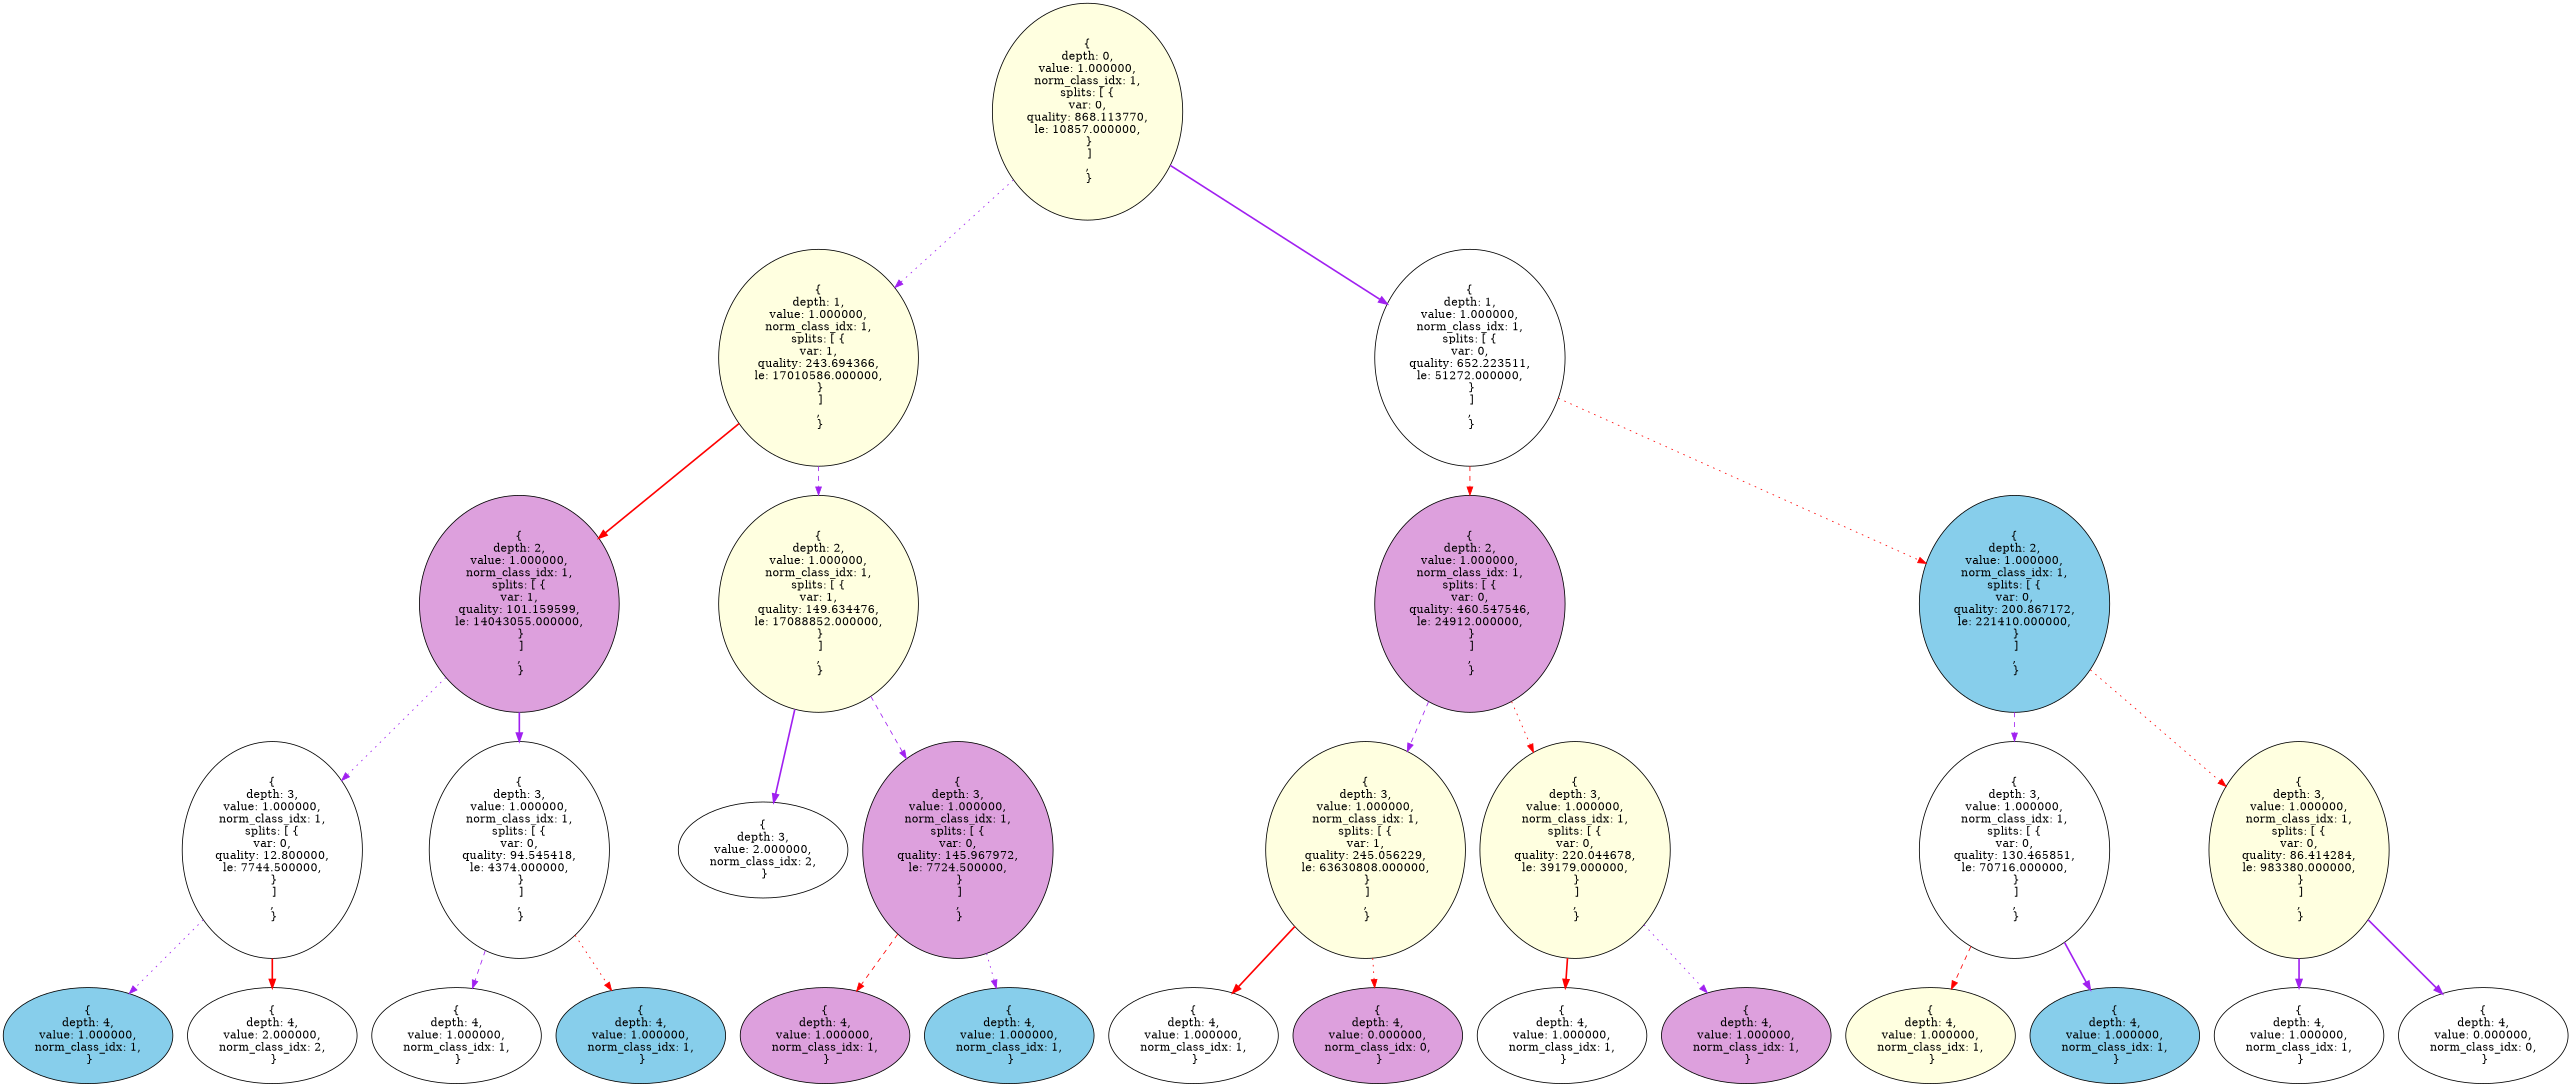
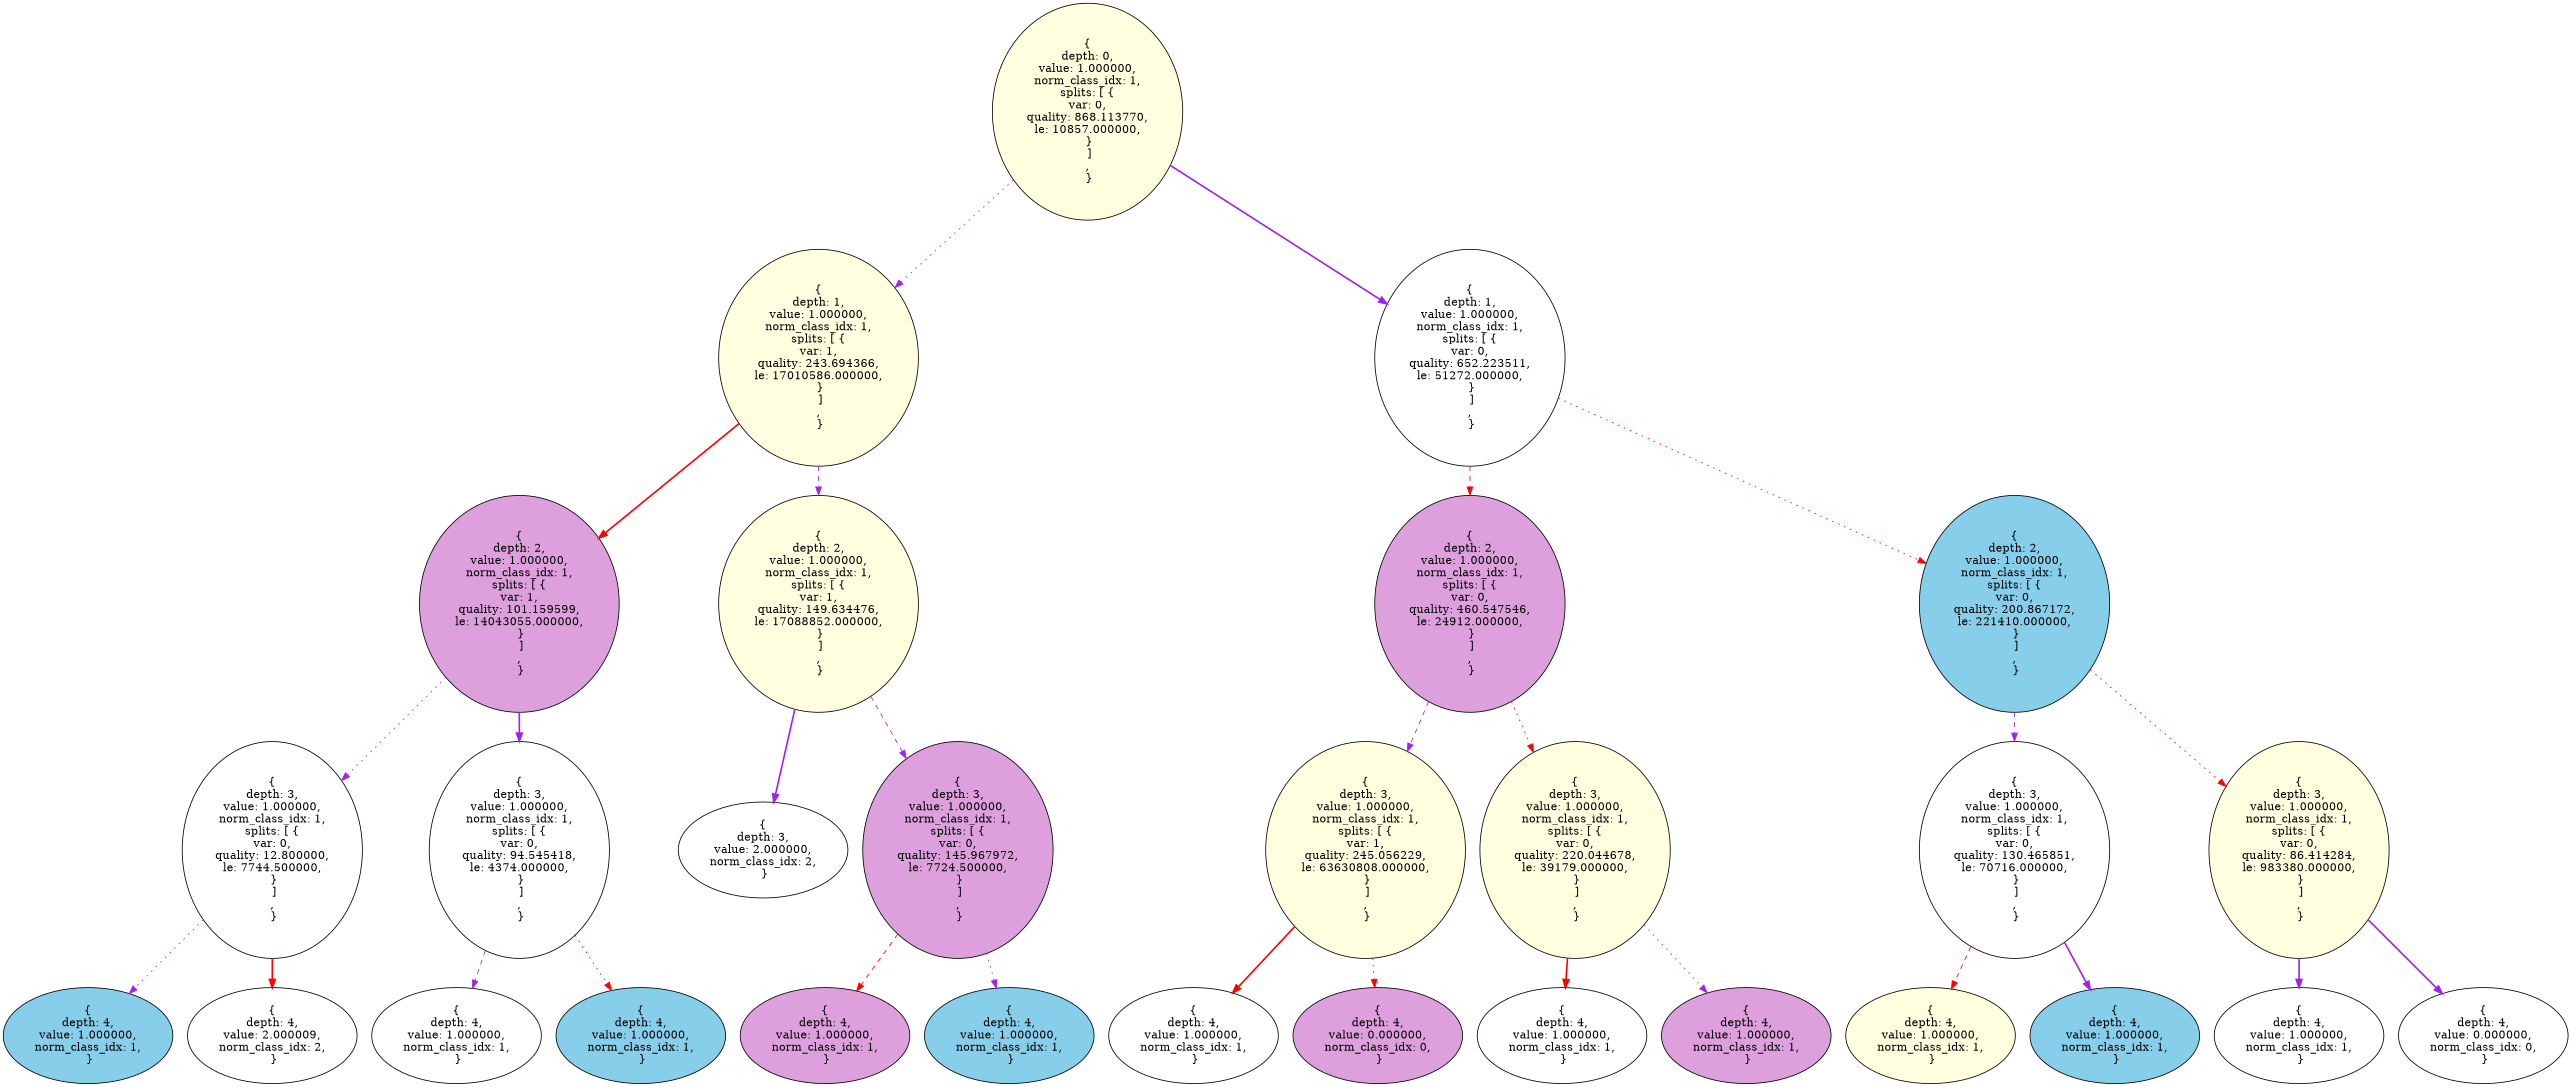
(272, 1036) -> (272, 1036)
